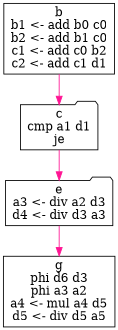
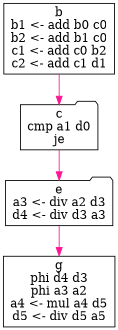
(59, 127) -> (59, 127)
(59, 292) -> (59, 292)
